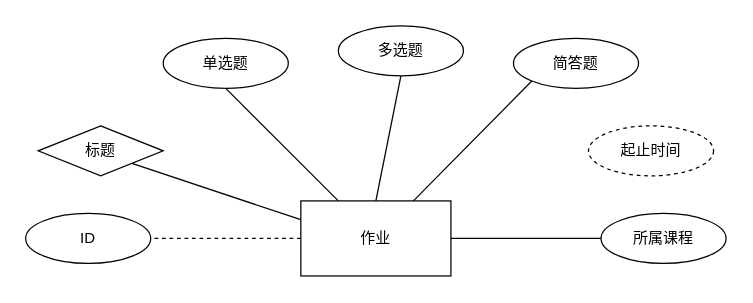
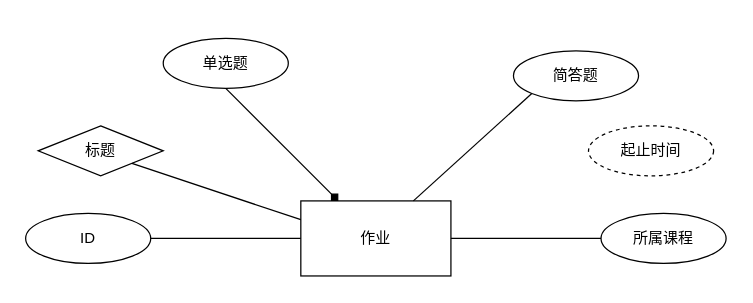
(401, 51) -> none
(576, 63) -> (576, 76)
(388, 138) -> none
(334, 196) -> (331, 193)
(225, 238) -> (225, 238)
